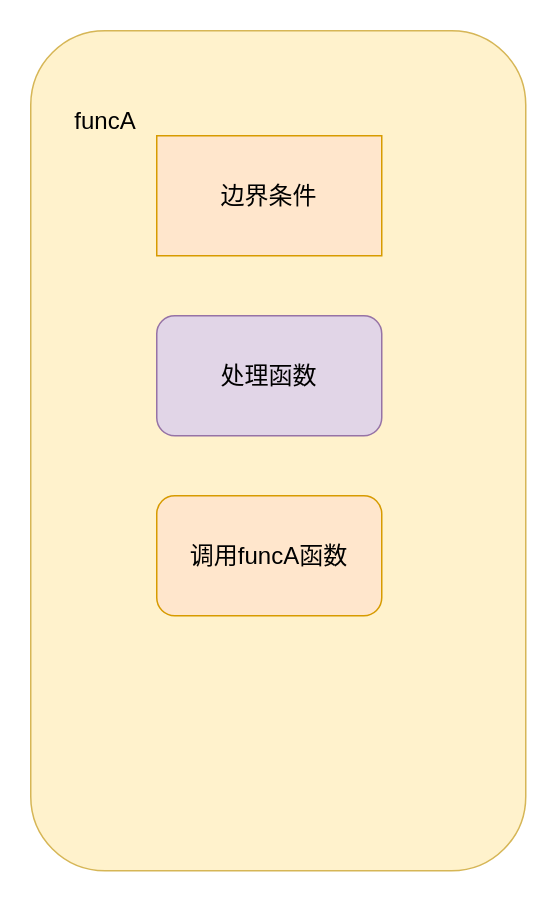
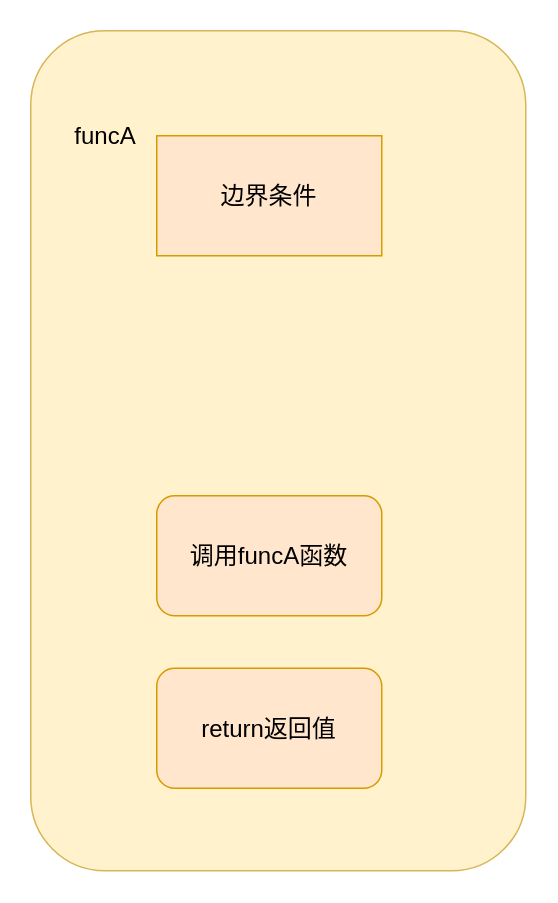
(106, 121) -> (106, 136)
(269, 376) -> none
none -> (269, 728)
